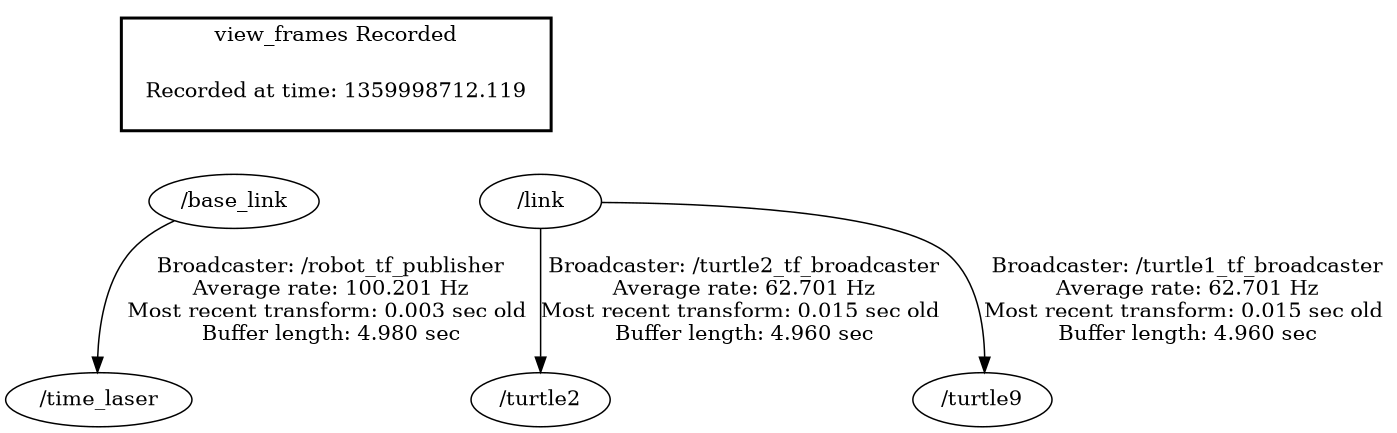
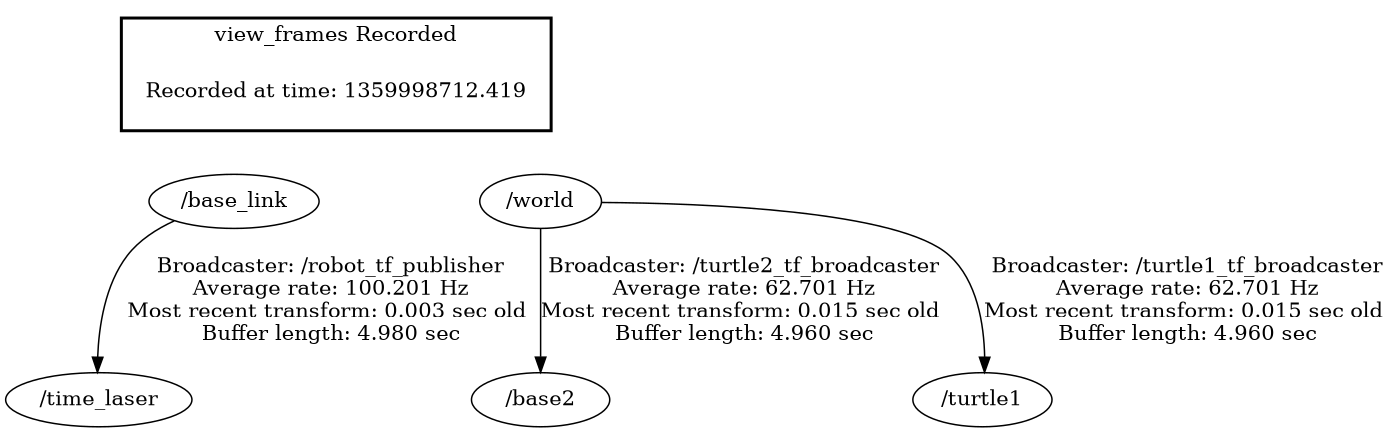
(336, 92) -> (336, 92)
(541, 201) -> (541, 201)
(541, 400) -> (541, 400)
(982, 400) -> (982, 400)
